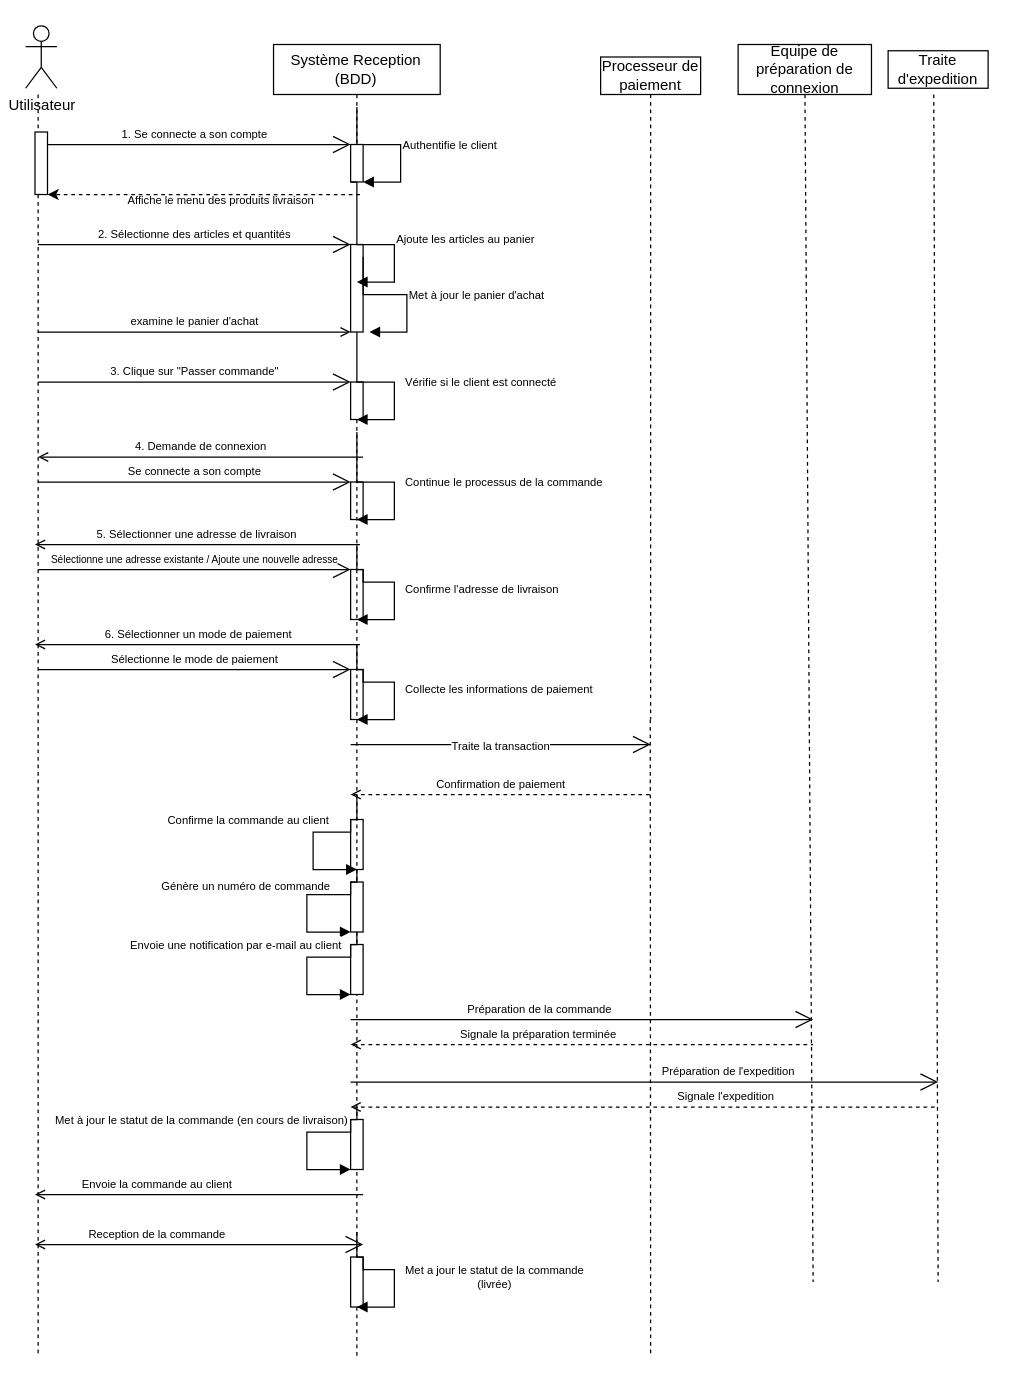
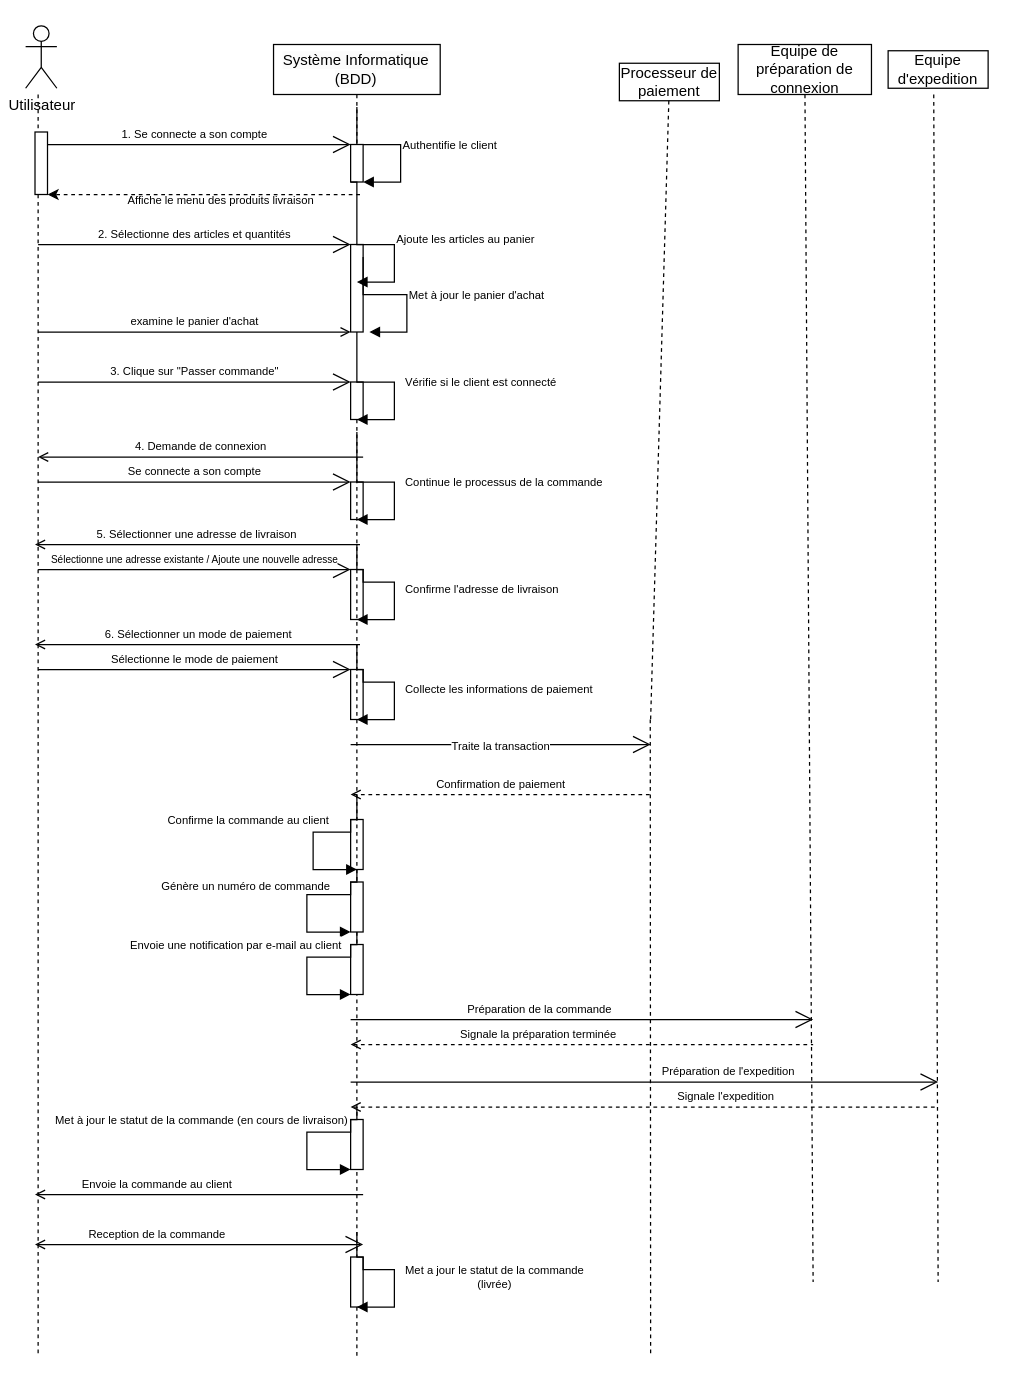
(356, 69) -> (356, 69)
(938, 69) -> (938, 69)
(651, 76) -> (669, 82)
